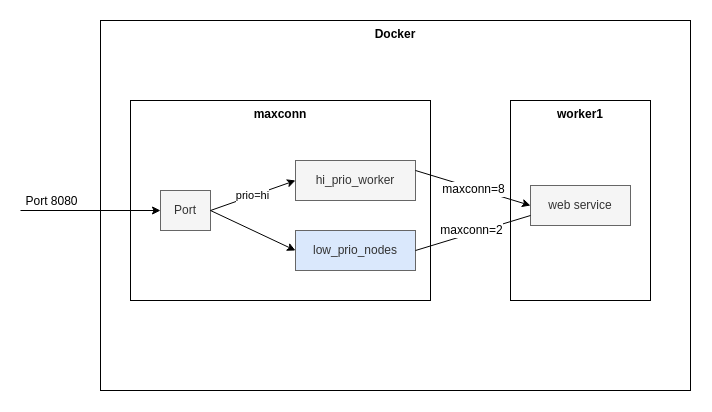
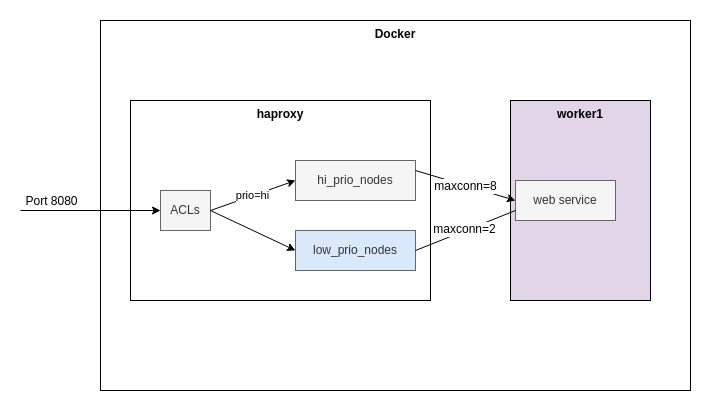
(281, 115) -> (281, 115)
(581, 115) -> (581, 115)
(356, 181) -> (356, 181)
(581, 206) -> (566, 201)
(186, 211) -> (186, 211)
